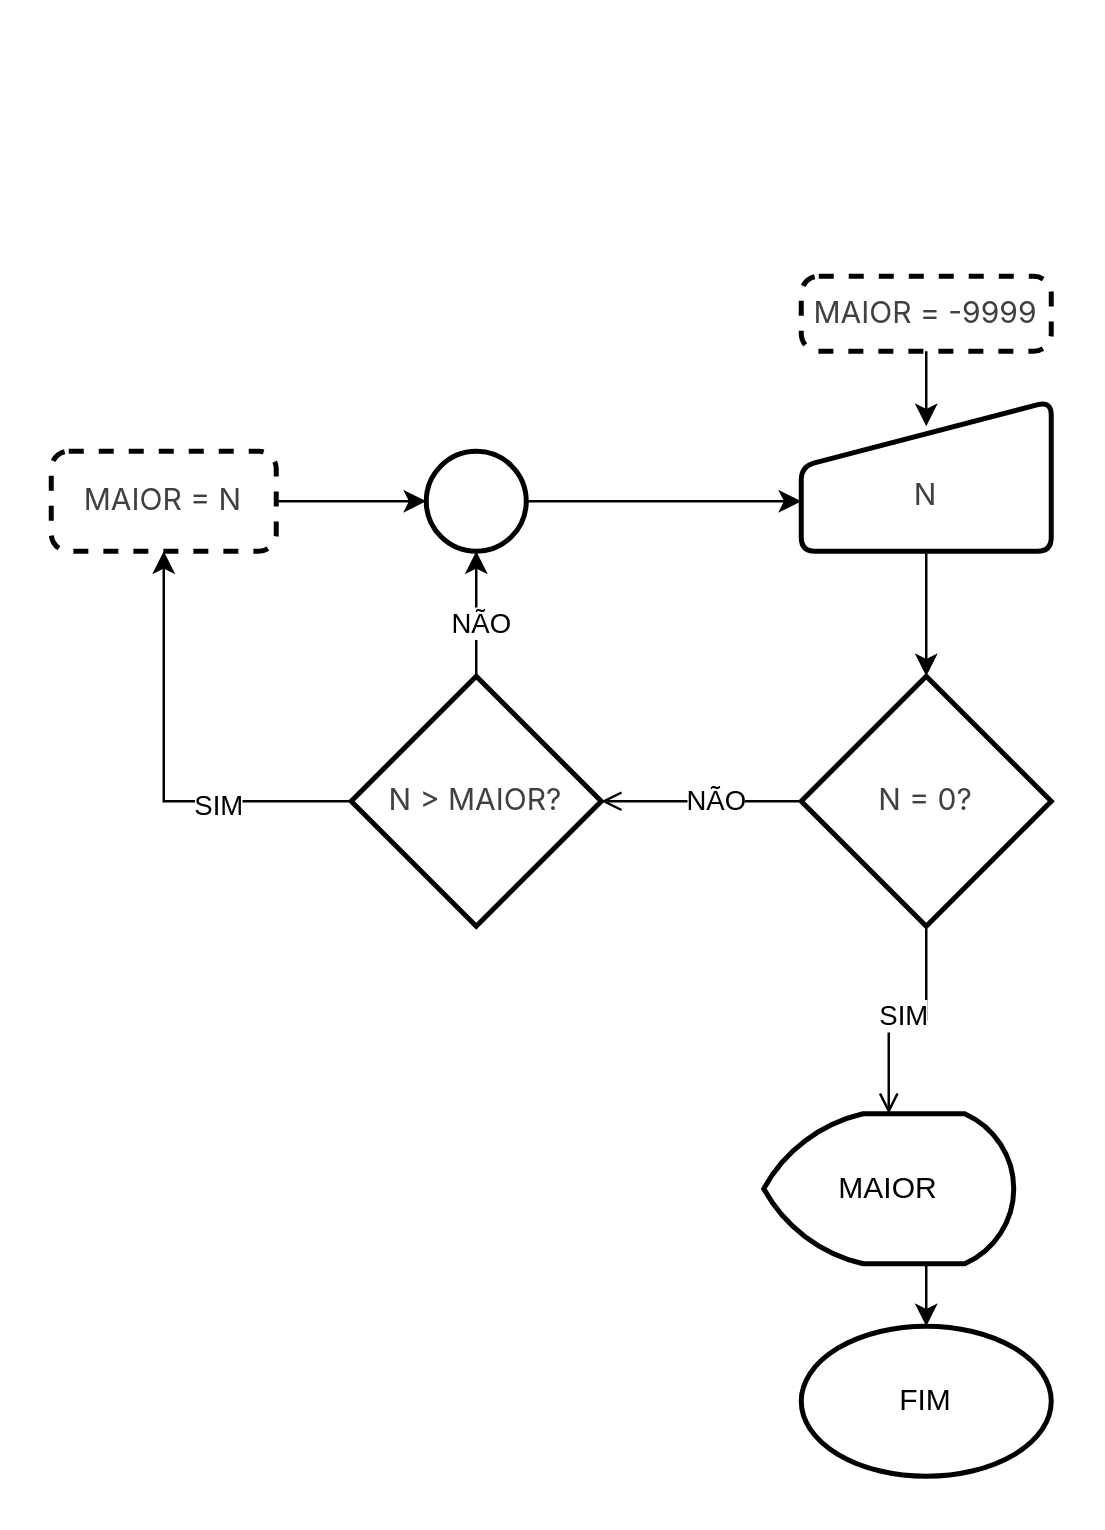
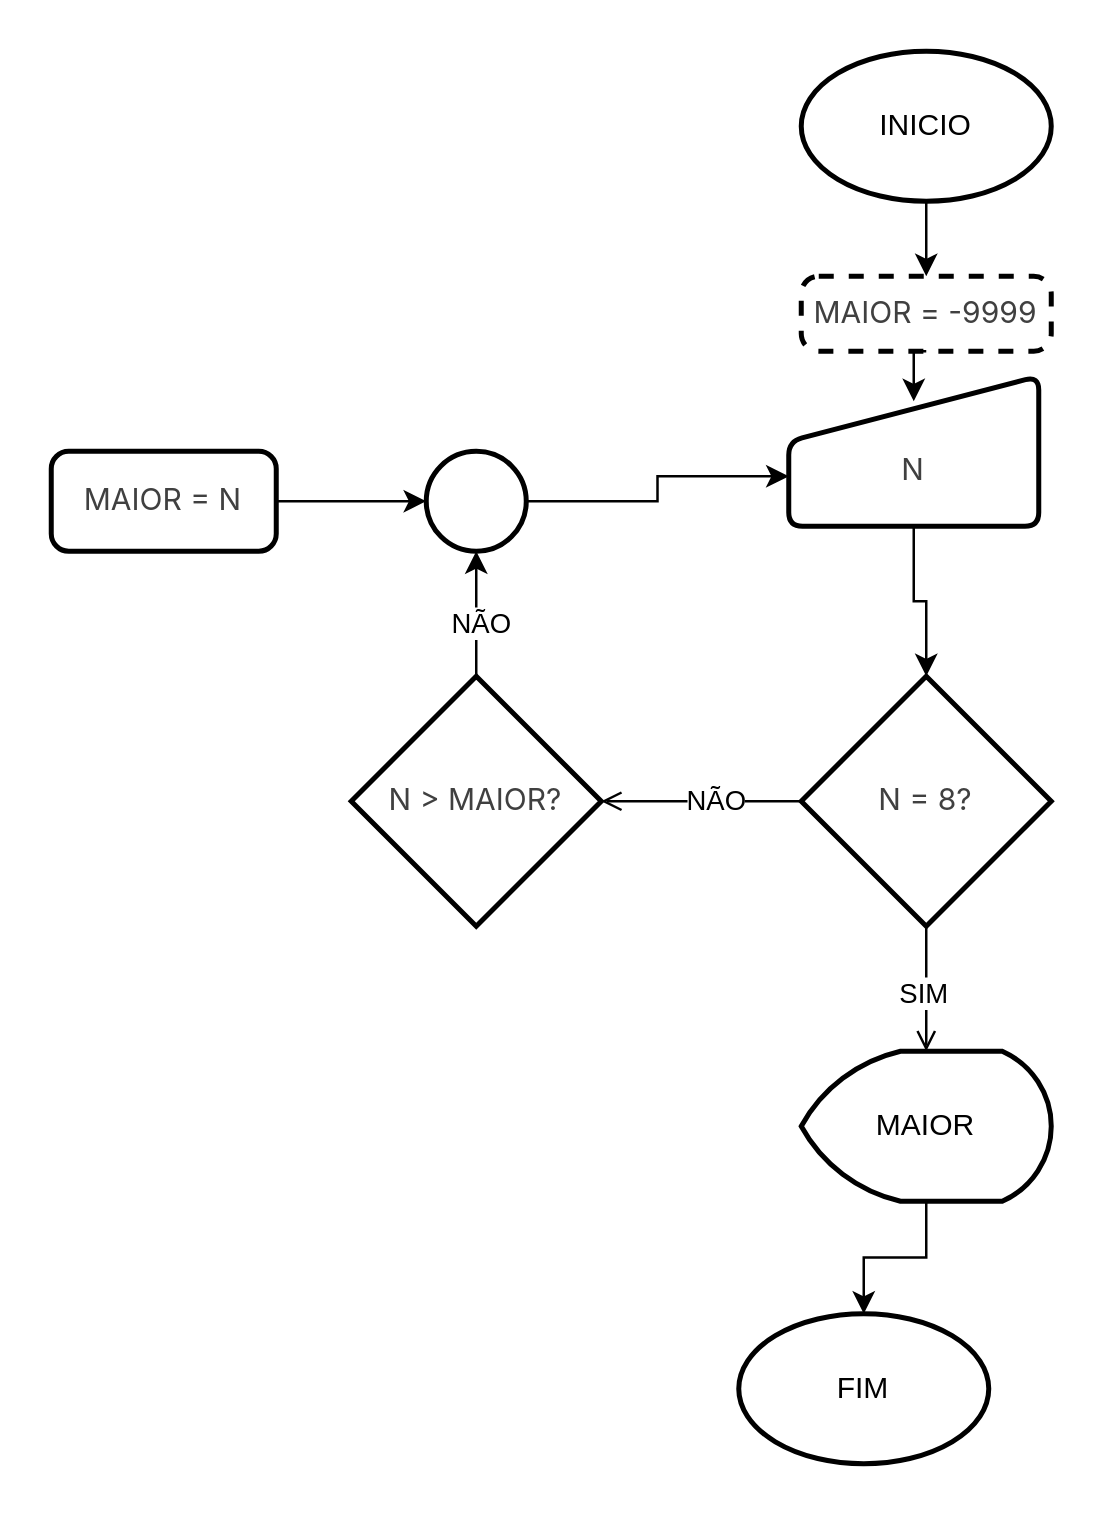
none -> (926, 126)
none -> (926, 230)
(926, 476) -> (914, 451)
(164, 501) -> (164, 501)
(164, 777) -> none
(926, 801) -> (926, 801)
(889, 1189) -> (926, 1126)
(926, 1401) -> (864, 1389)
